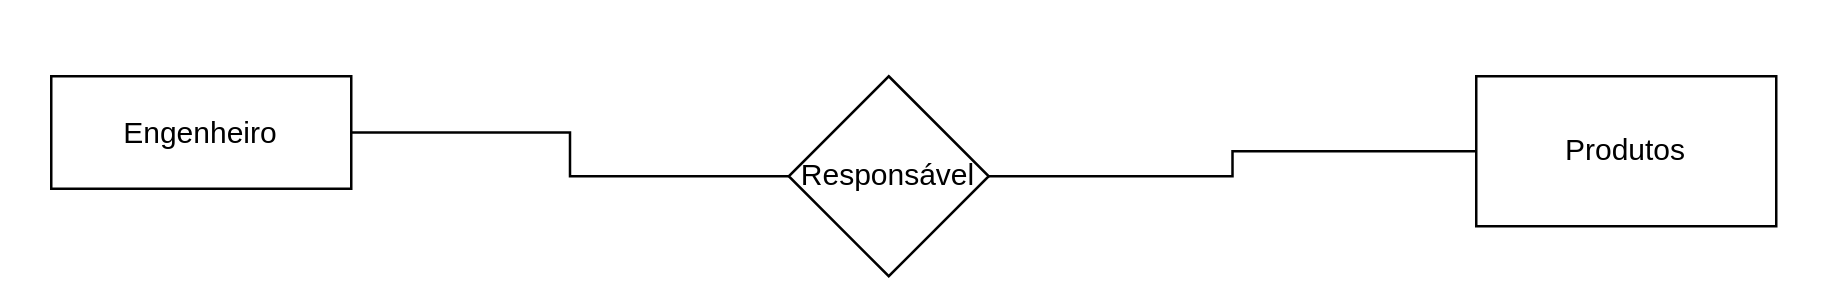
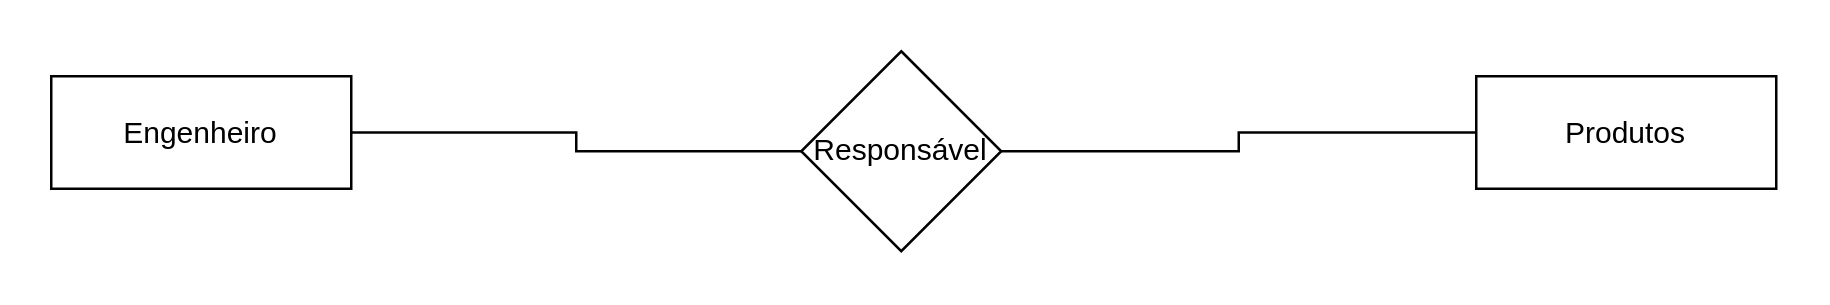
(1626, 151) -> (1626, 133)
(889, 176) -> (901, 151)
